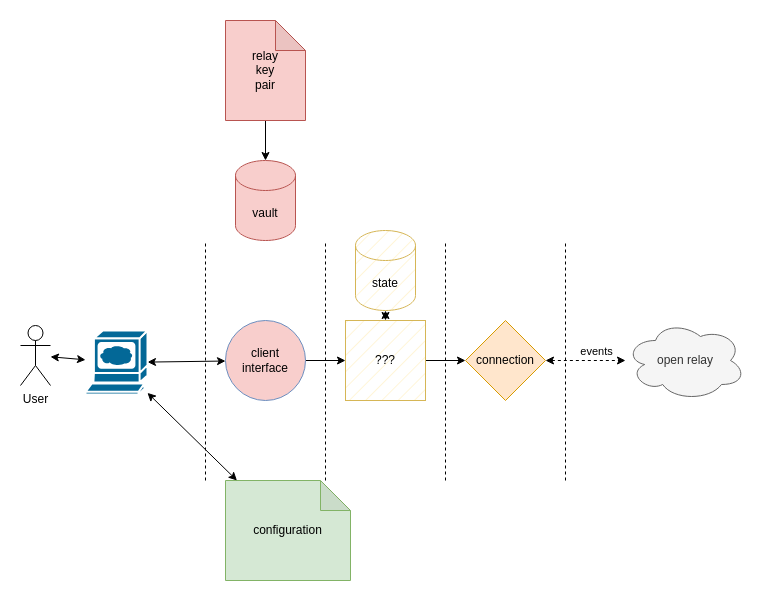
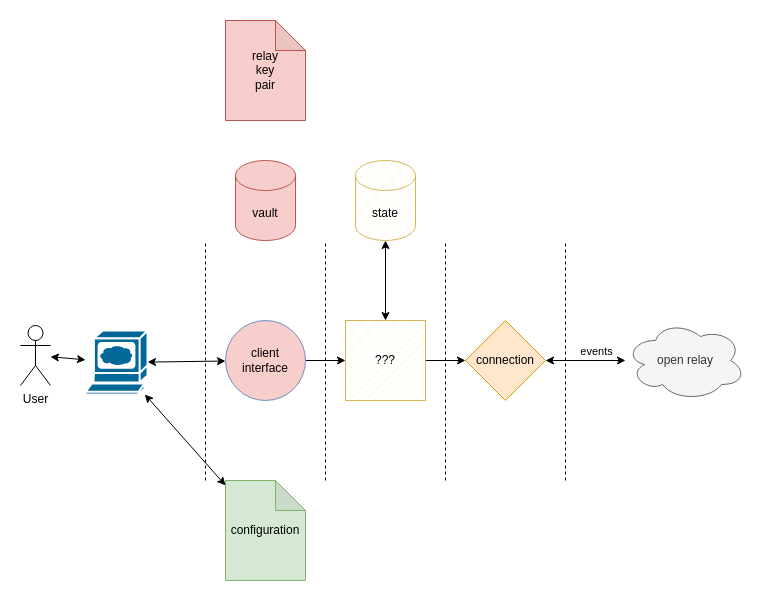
(266, 137) -> none
(386, 271) -> (386, 201)
(586, 361) -> (586, 361)
(288, 531) -> (266, 531)
